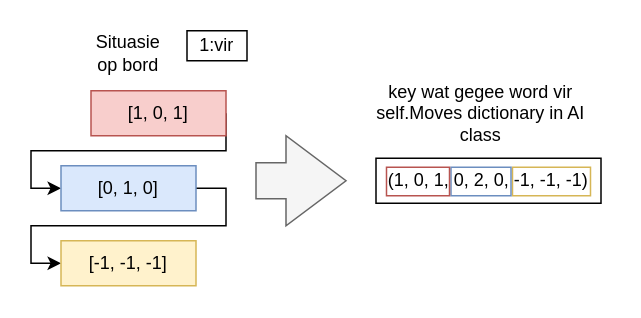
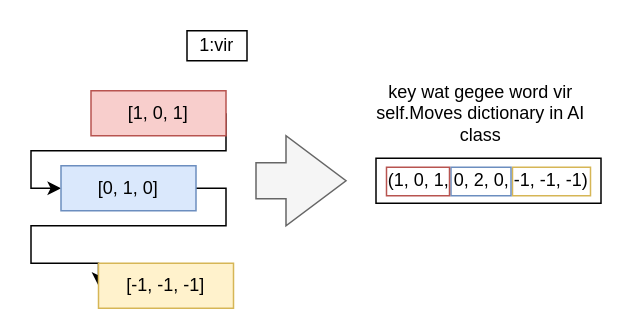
(128, 53) -> none
(128, 263) -> (166, 286)
